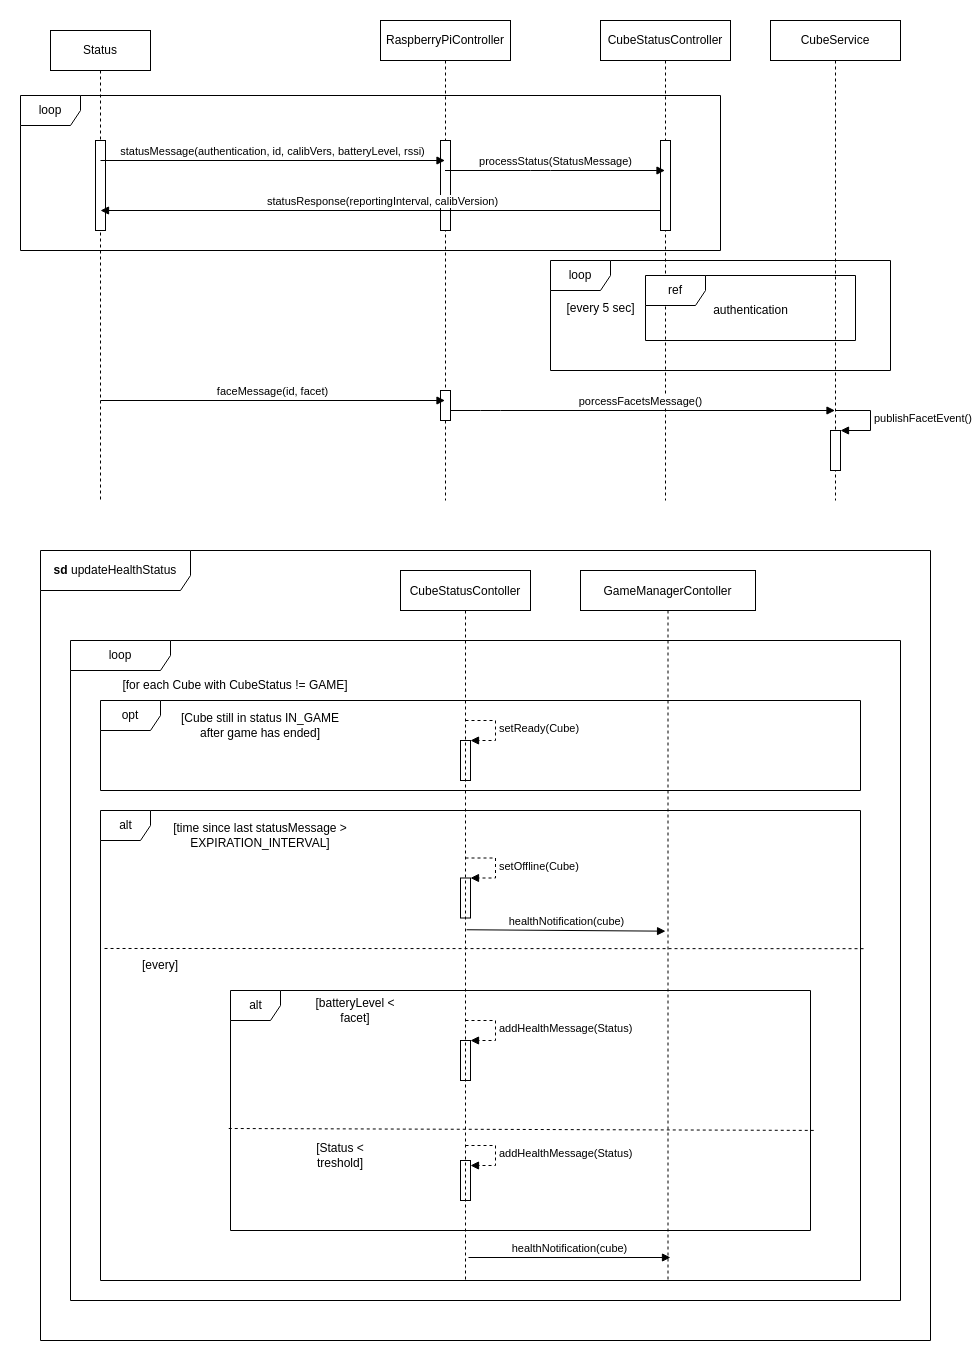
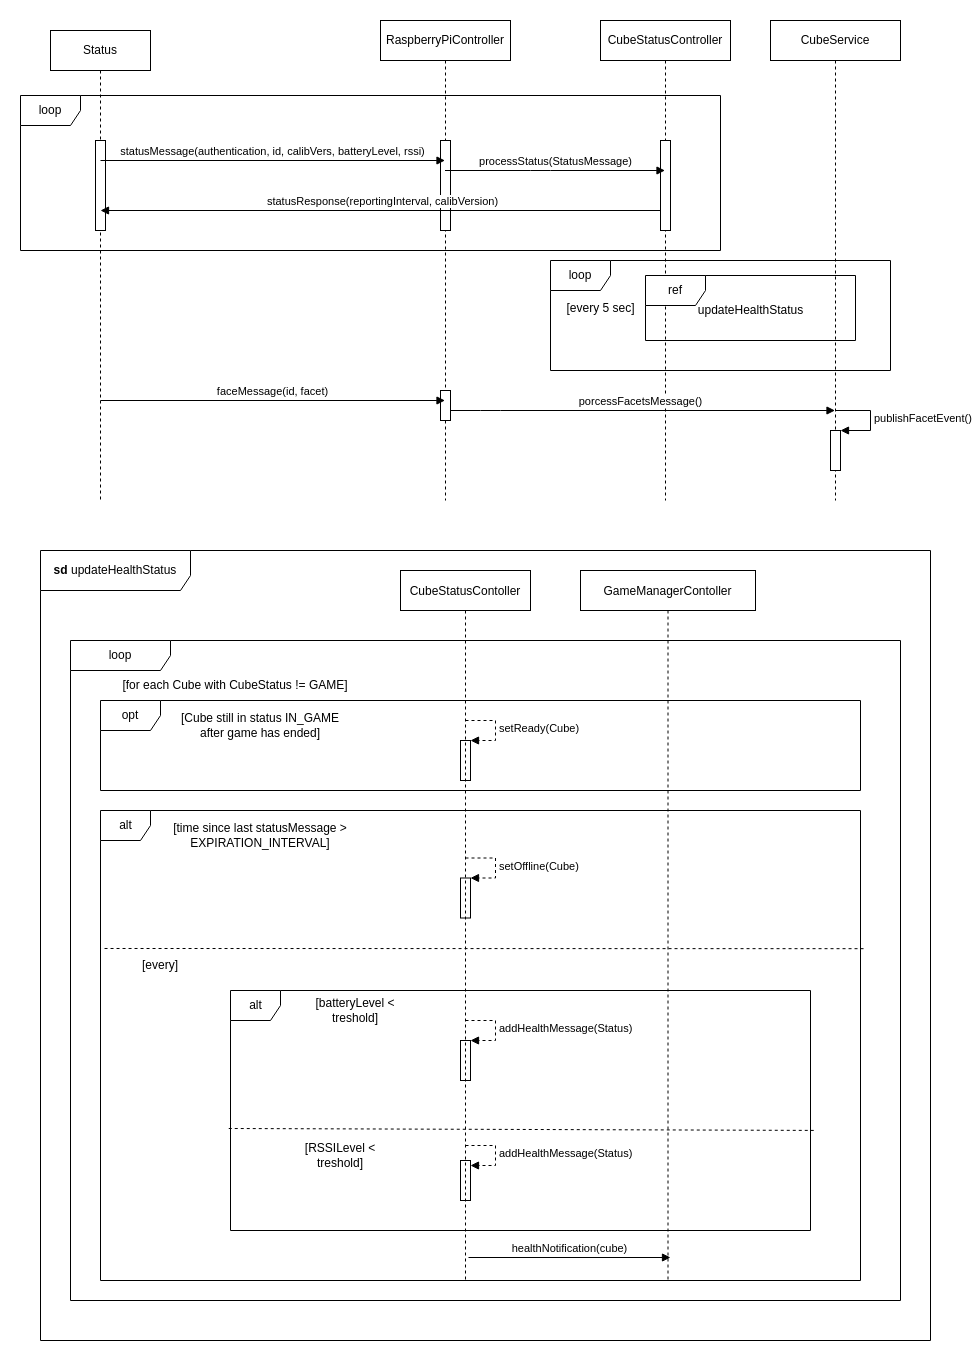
(751, 311) -> (751, 311)
(562, 930) -> none
(356, 1011) -> (356, 1011)
(341, 1156) -> (341, 1156)
